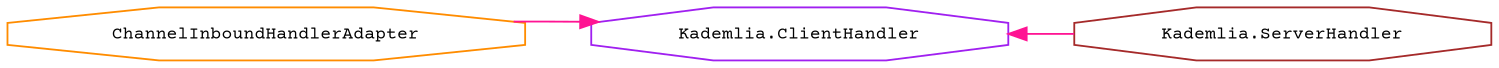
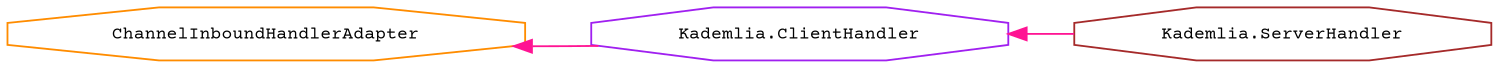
(547, 22) -> (565, 46)
